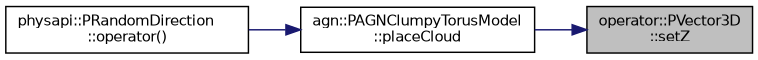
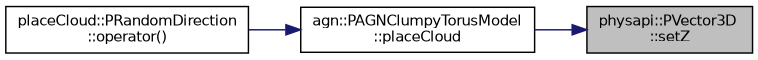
(127, 30) -> (127, 30)
(670, 30) -> (670, 30)
